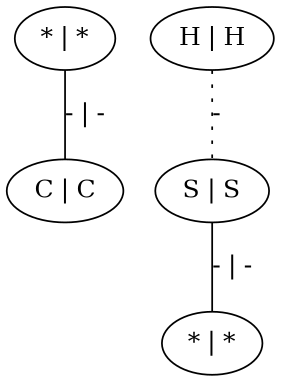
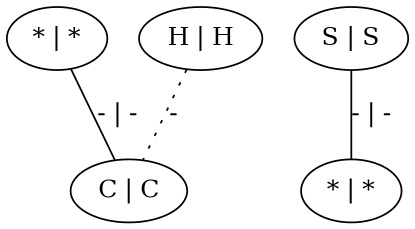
(212, 115) -> (165, 115)
